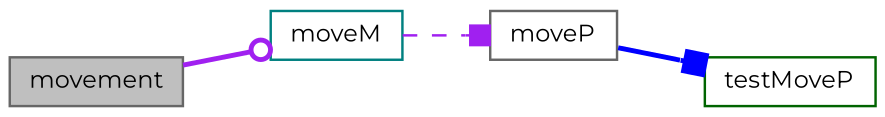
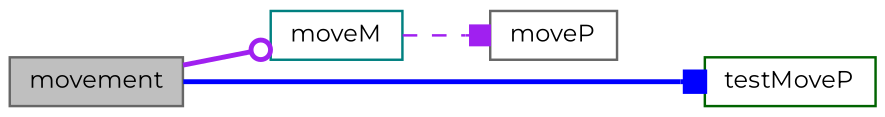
(649, 54) -> (432, 82)
